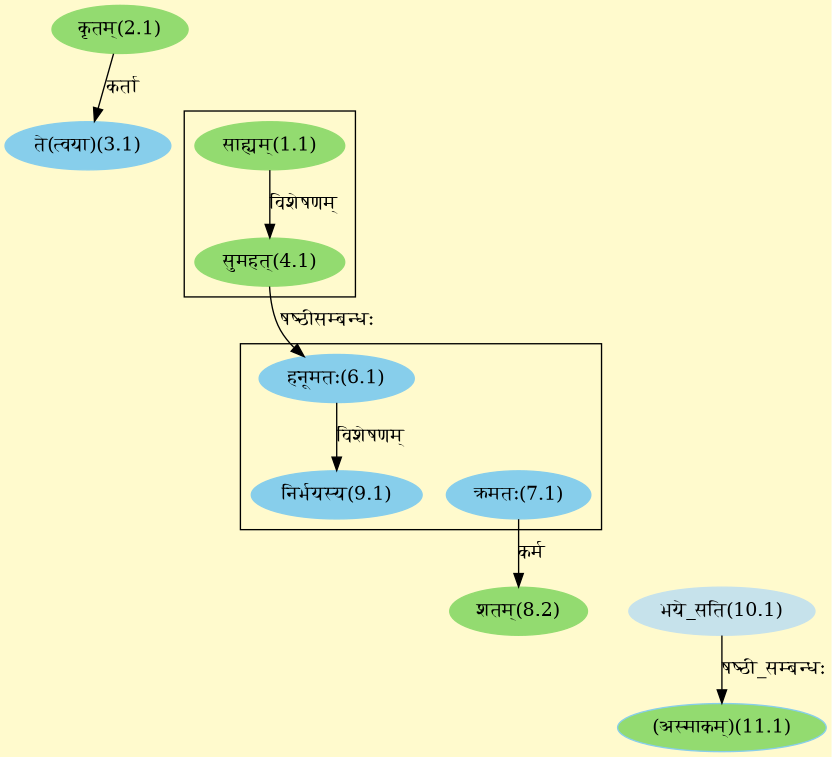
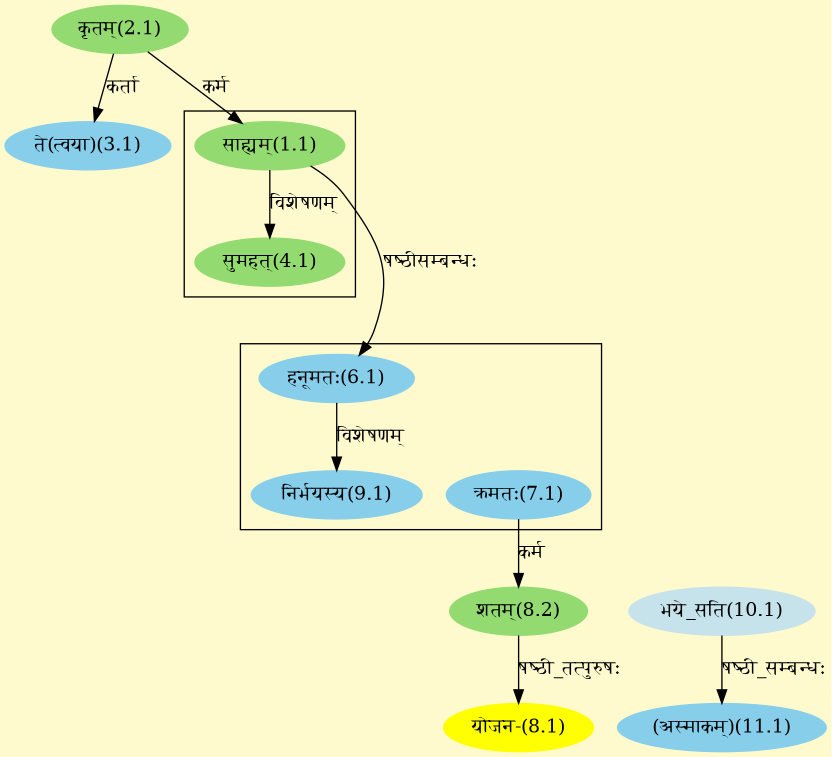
none -> (190, 83)
(276, 319) -> (376, 245)
none -> (519, 728)
(722, 728) -> (722, 728)
